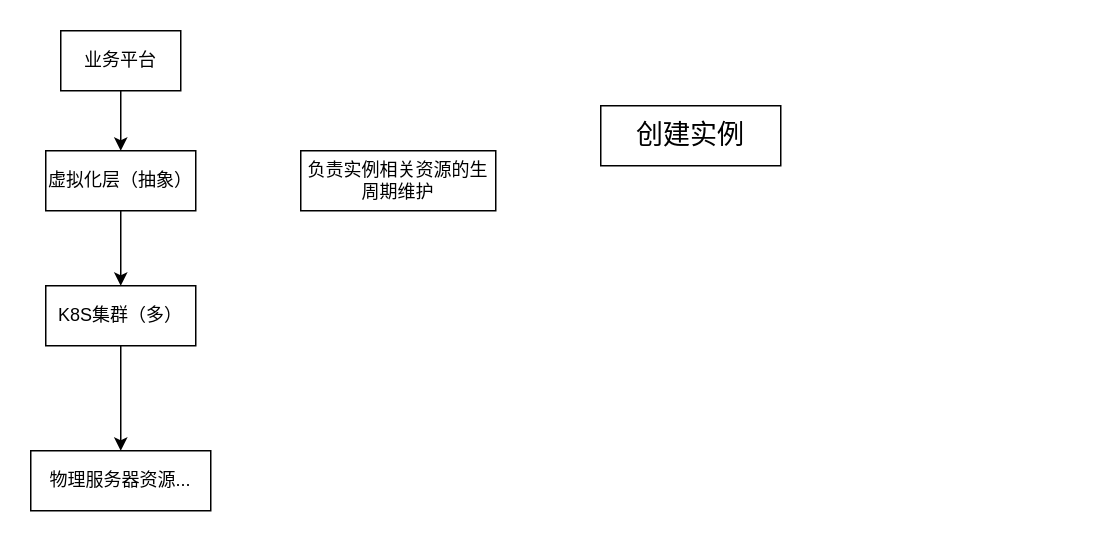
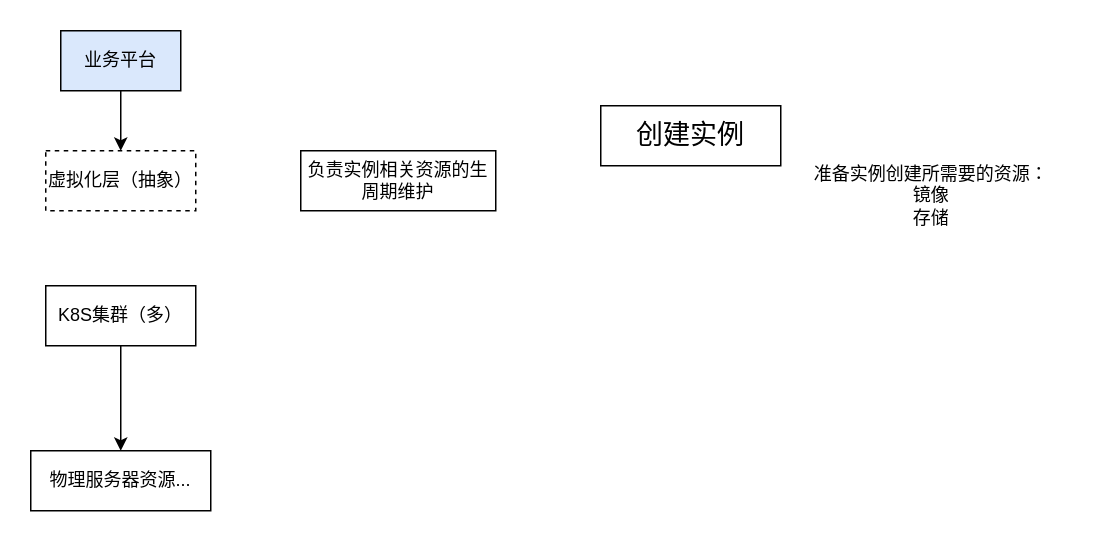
(121, 61) -> (121, 61)
(121, 181) -> (121, 181)
none -> (931, 196)
(121, 243) -> none
